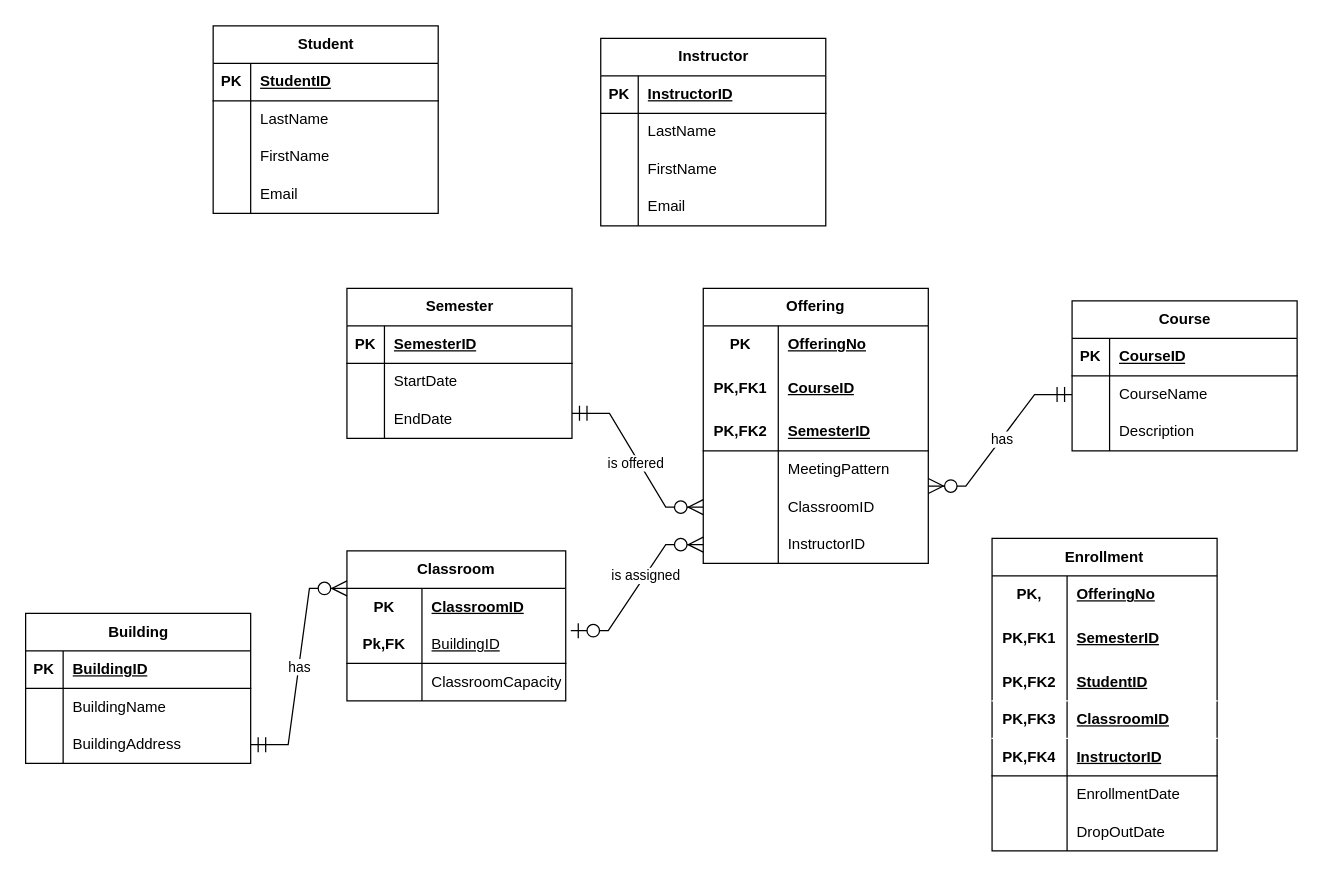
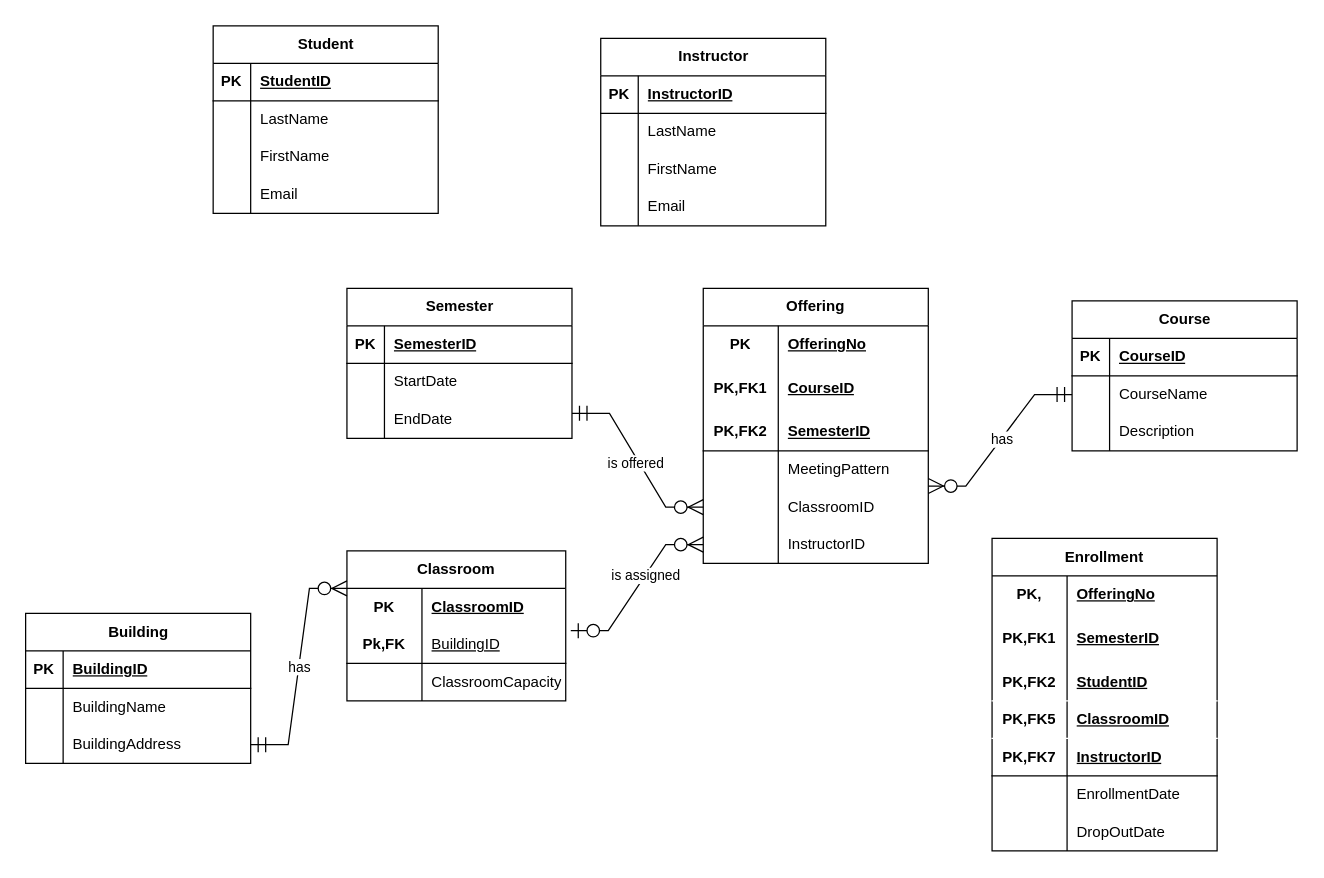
(1029, 719) -> (1029, 719)
(1029, 757) -> (1029, 757)
